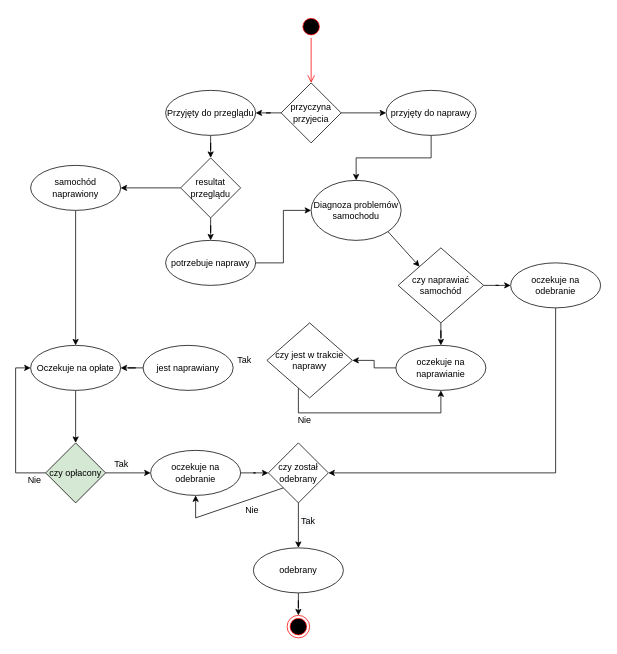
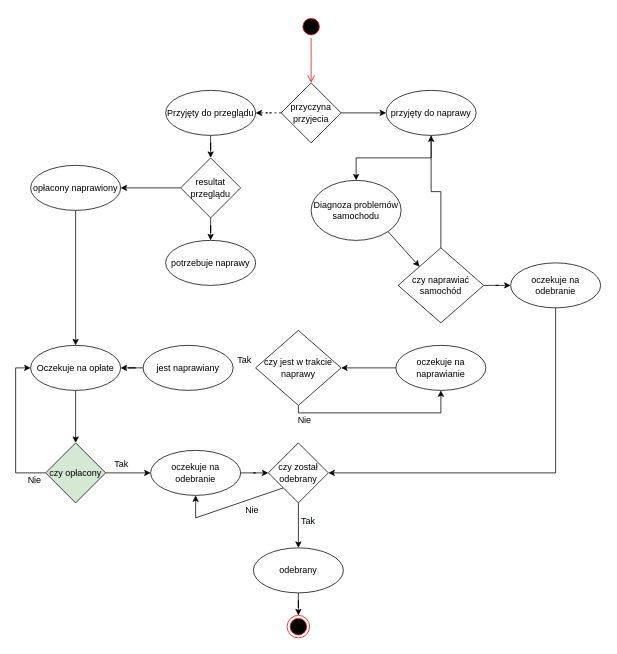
(267, 113) -> (267, 113)
(75, 188) -> (75, 188)
(283, 228) -> none
(441, 335) -> (441, 199)
(309, 360) -> (298, 368)
